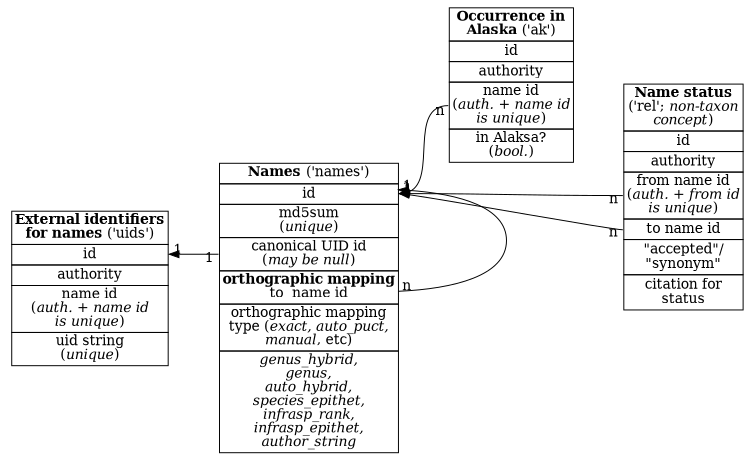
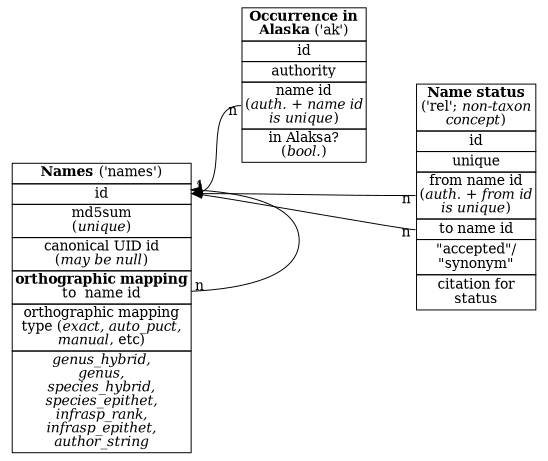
(683, 161) -> (476, 161)
(90, 288) -> none
(309, 387) -> (102, 387)
